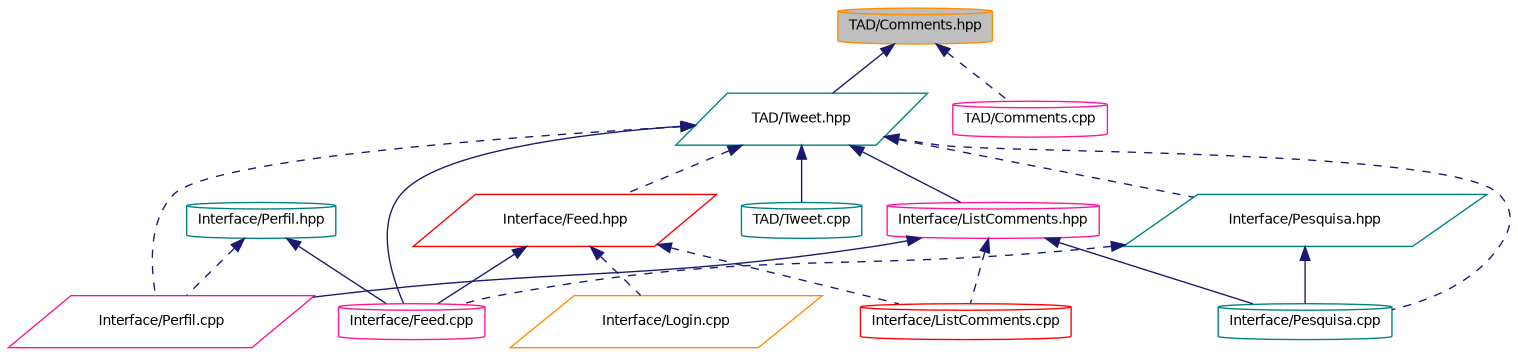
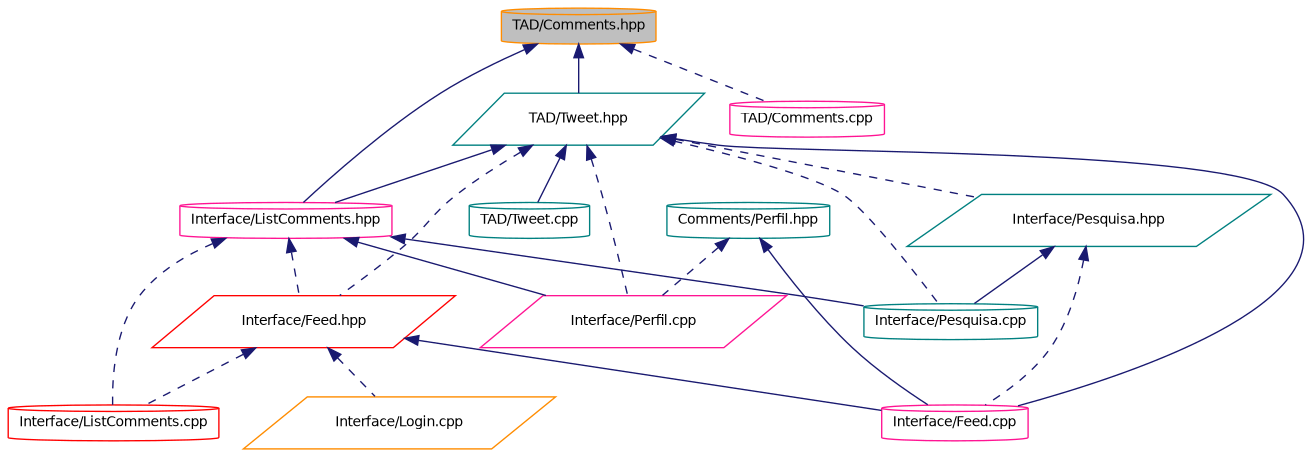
none -> (407, 116)
(261, 220) -> (748, 220)
none -> (295, 274)
